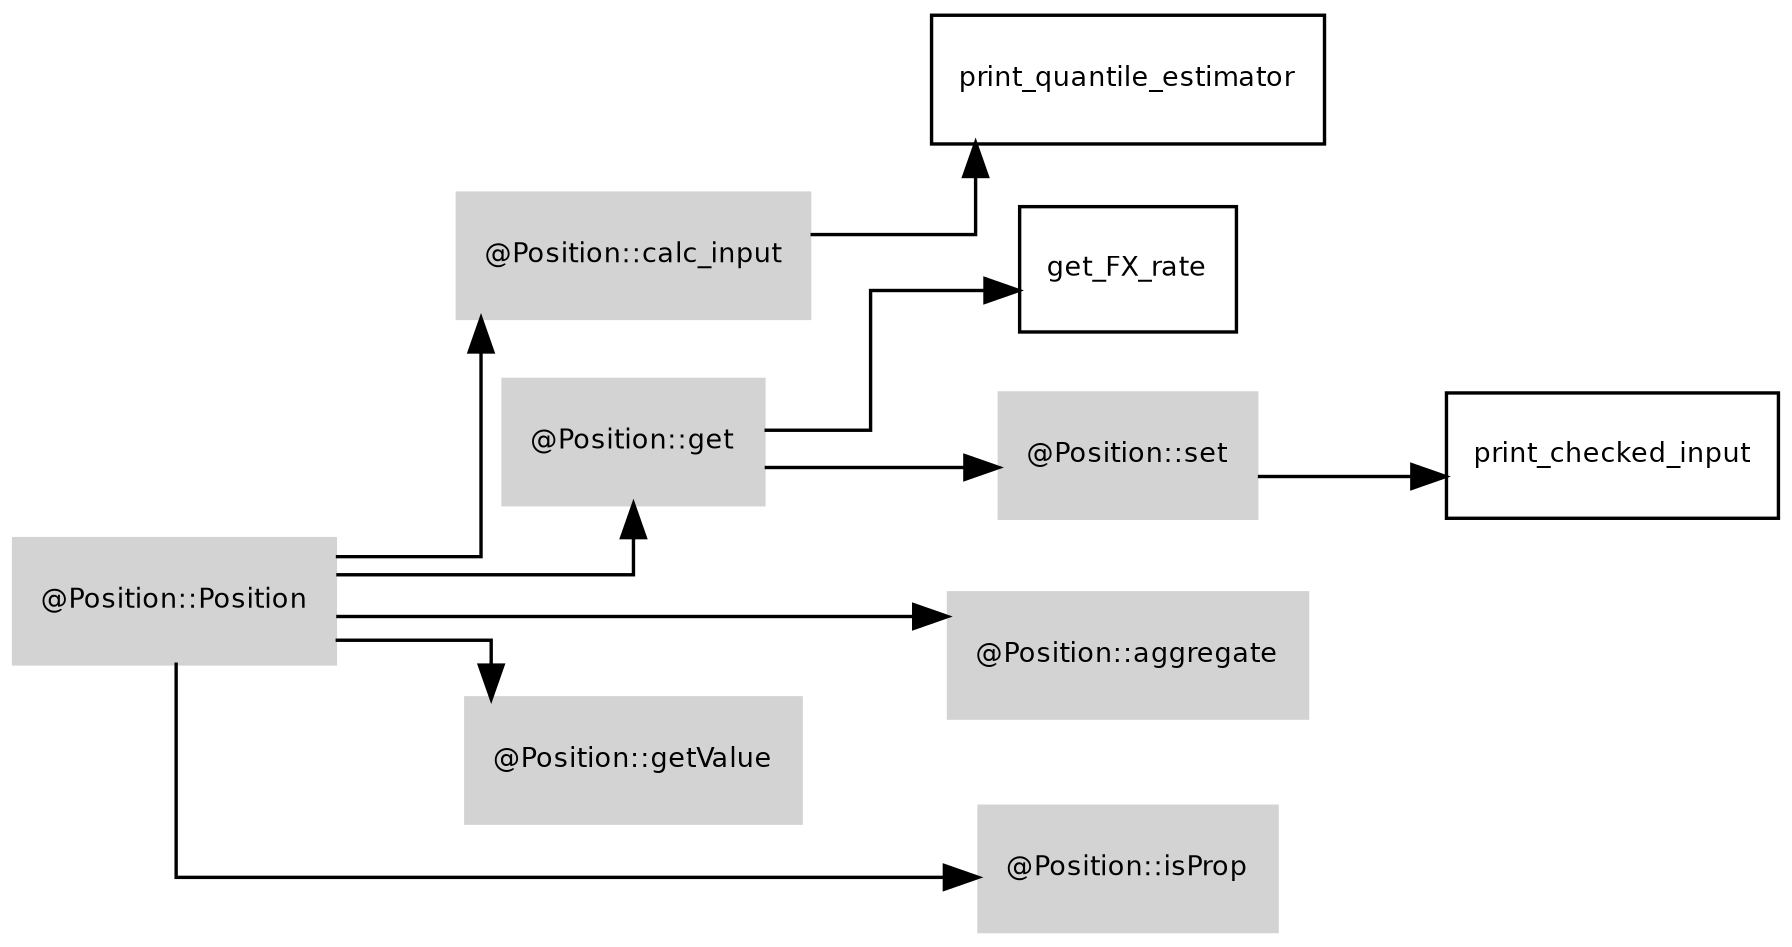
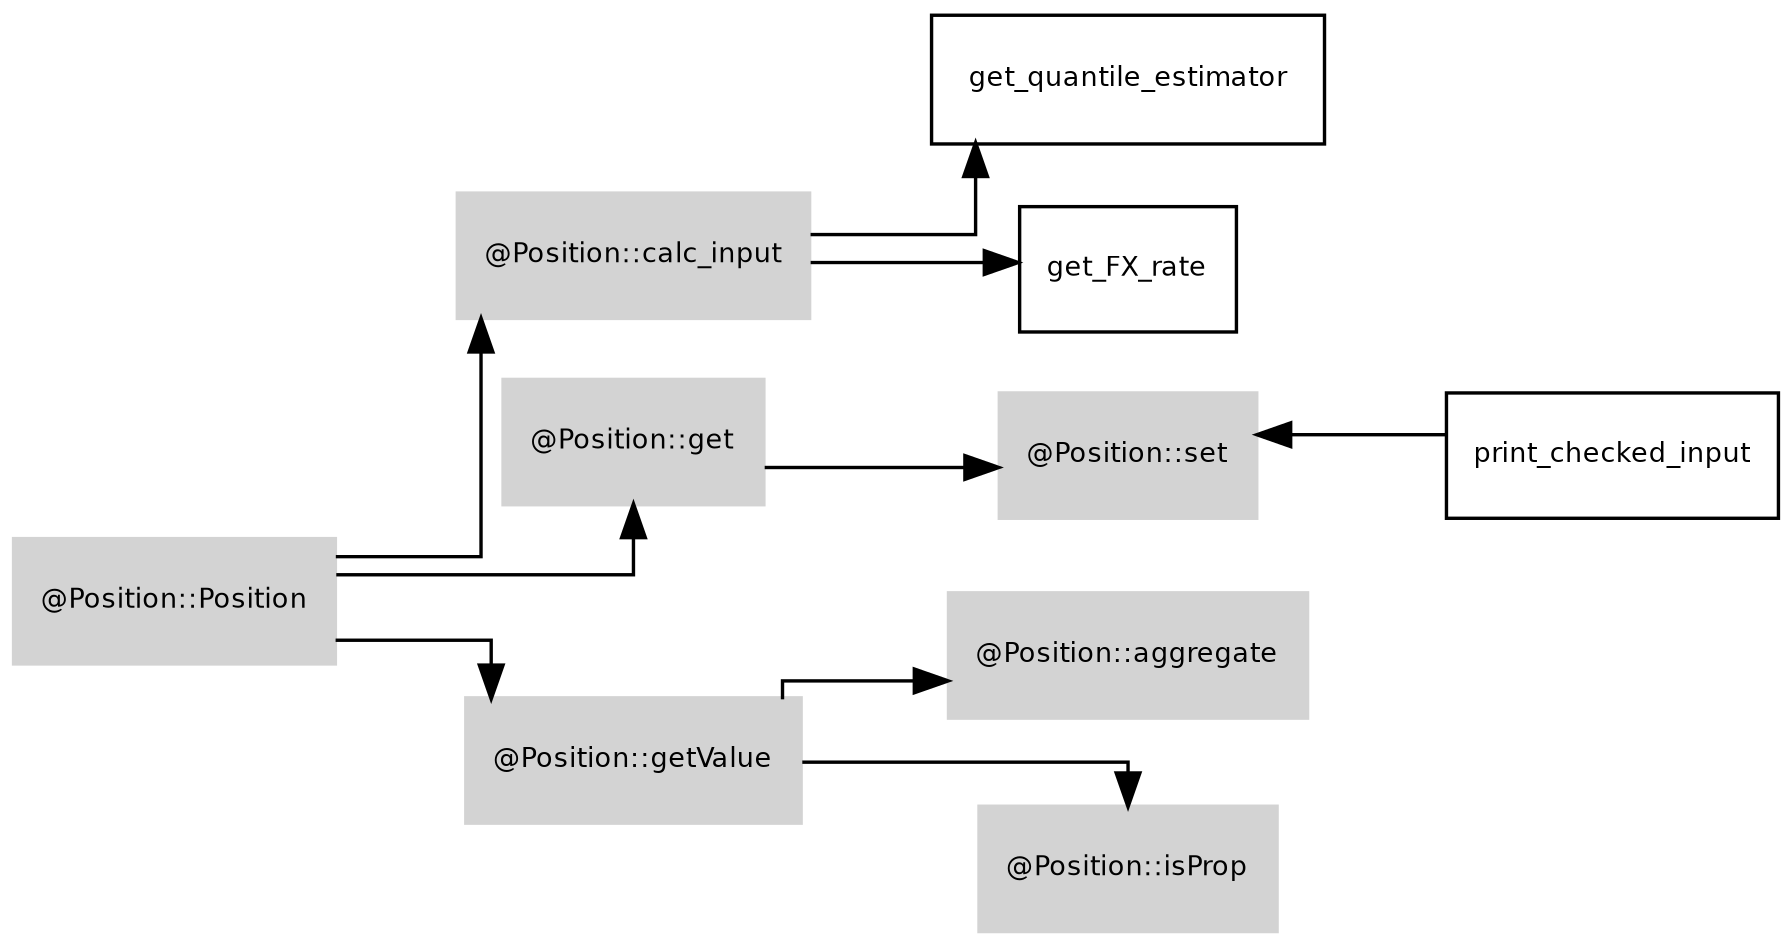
(1128, 80) -> (1128, 80)
(871, 356) -> (897, 263)
(1335, 477) -> (1368, 435)
(625, 617) -> (839, 681)
(453, 877) -> (971, 762)
